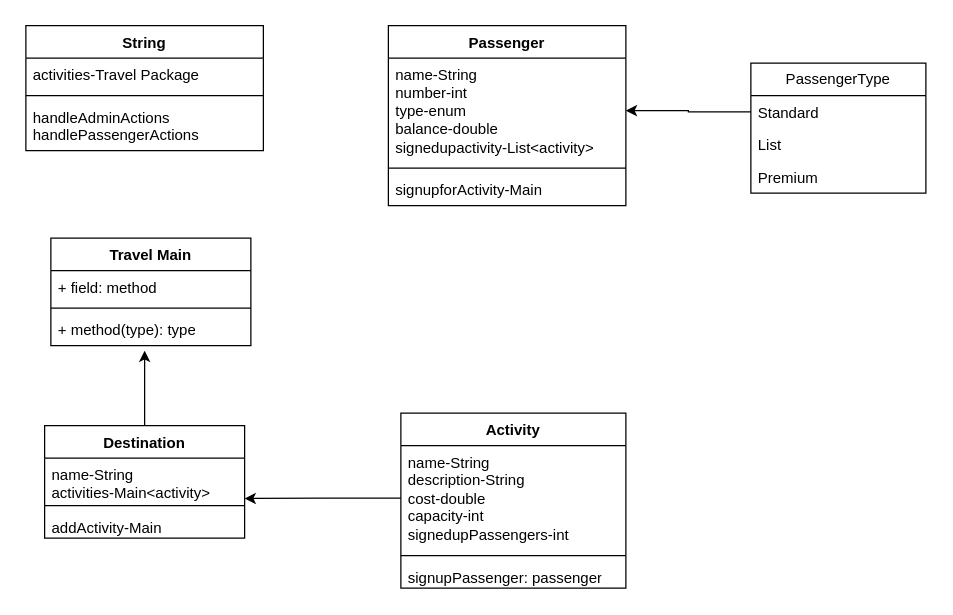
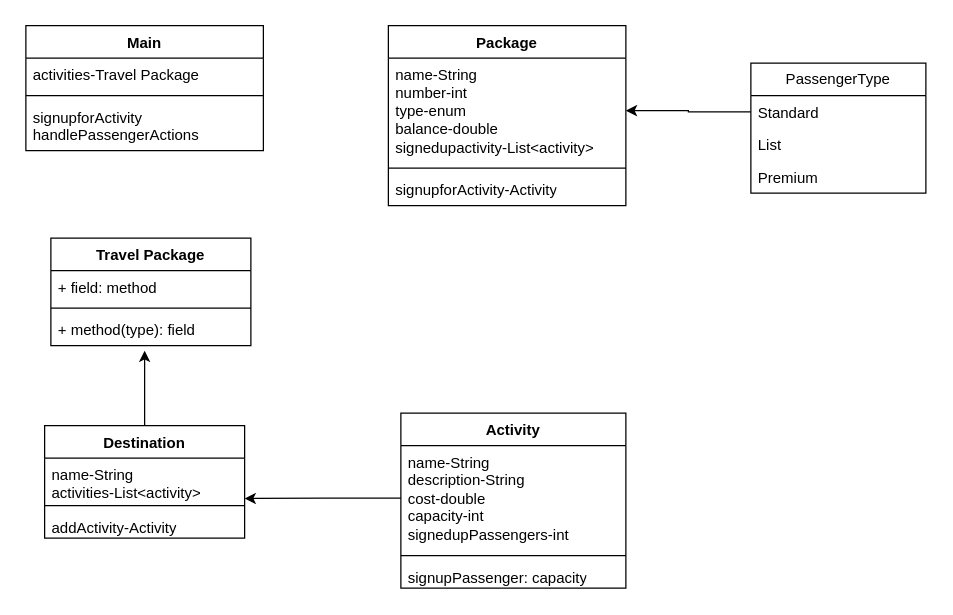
(144, 43) -> (144, 43)
(507, 43) -> (507, 43)
(122, 127) -> (122, 127)
(480, 191) -> (495, 191)
(151, 256) -> (151, 256)
(136, 331) -> (137, 331)
(145, 485) -> (145, 485)
(113, 528) -> (128, 528)
(511, 578) -> (505, 578)
